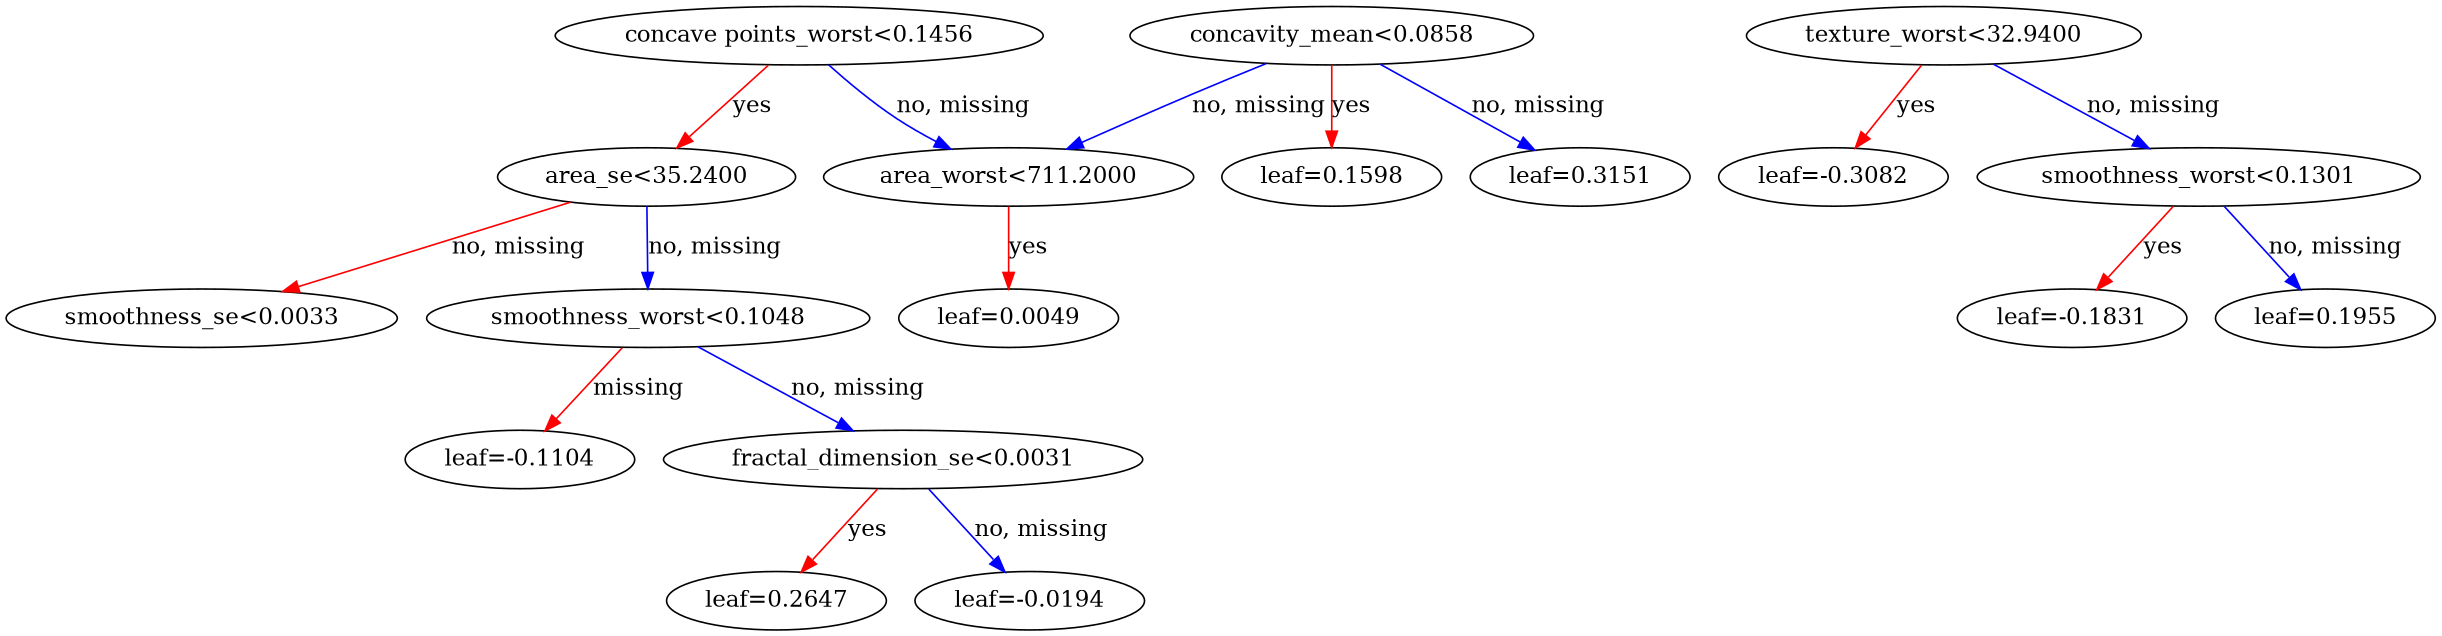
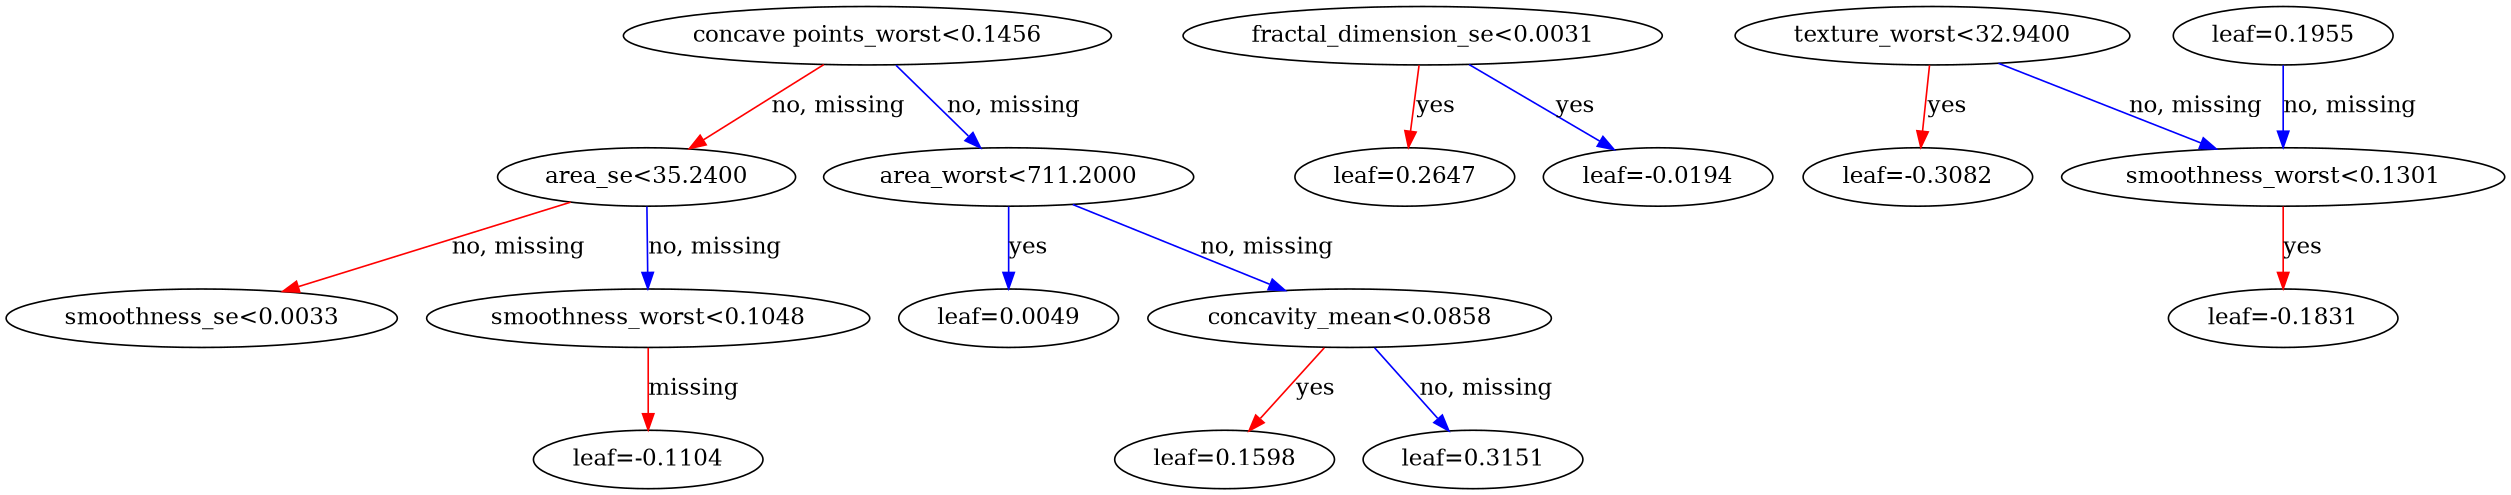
(1174, 102) -> (1171, 244)
(753, 106) -> (838, 106)
(1009, 239) -> (1009, 239)
(2257, 242) -> (2283, 98)
(768, 385) -> none
(1041, 530) -> (1576, 106)
